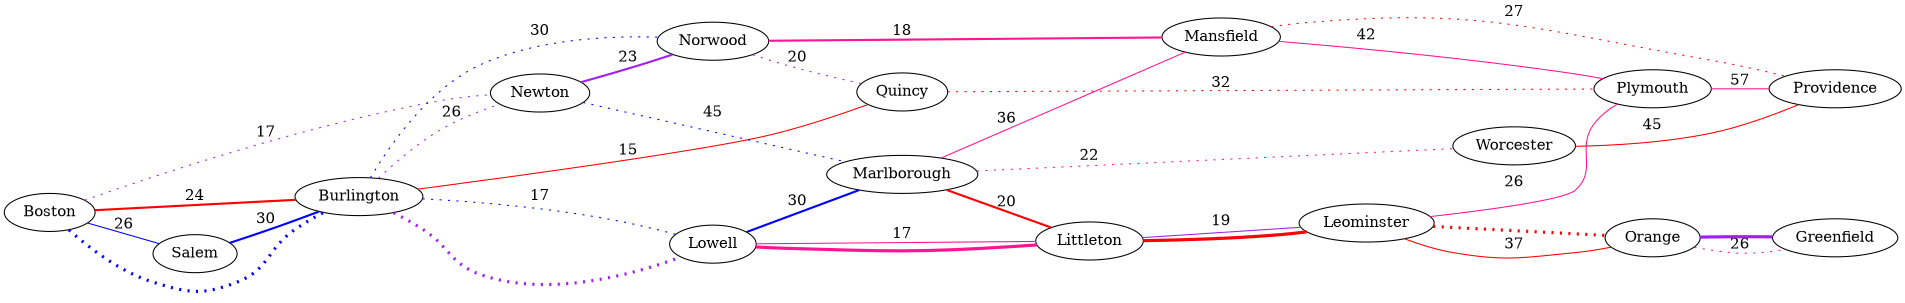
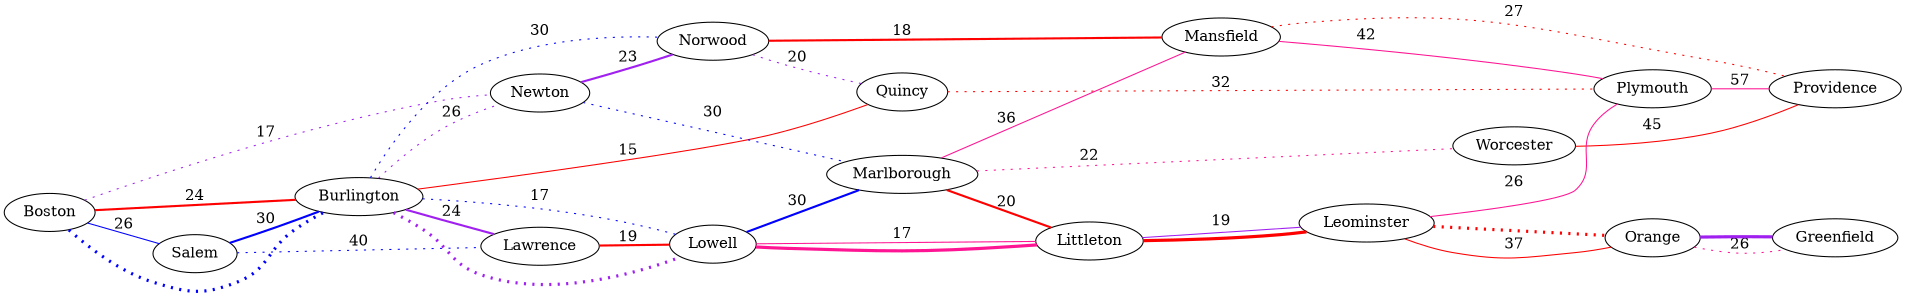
(965, 39) -> (965, 39)
(713, 113) -> (713, 113)
none -> (540, 246)
